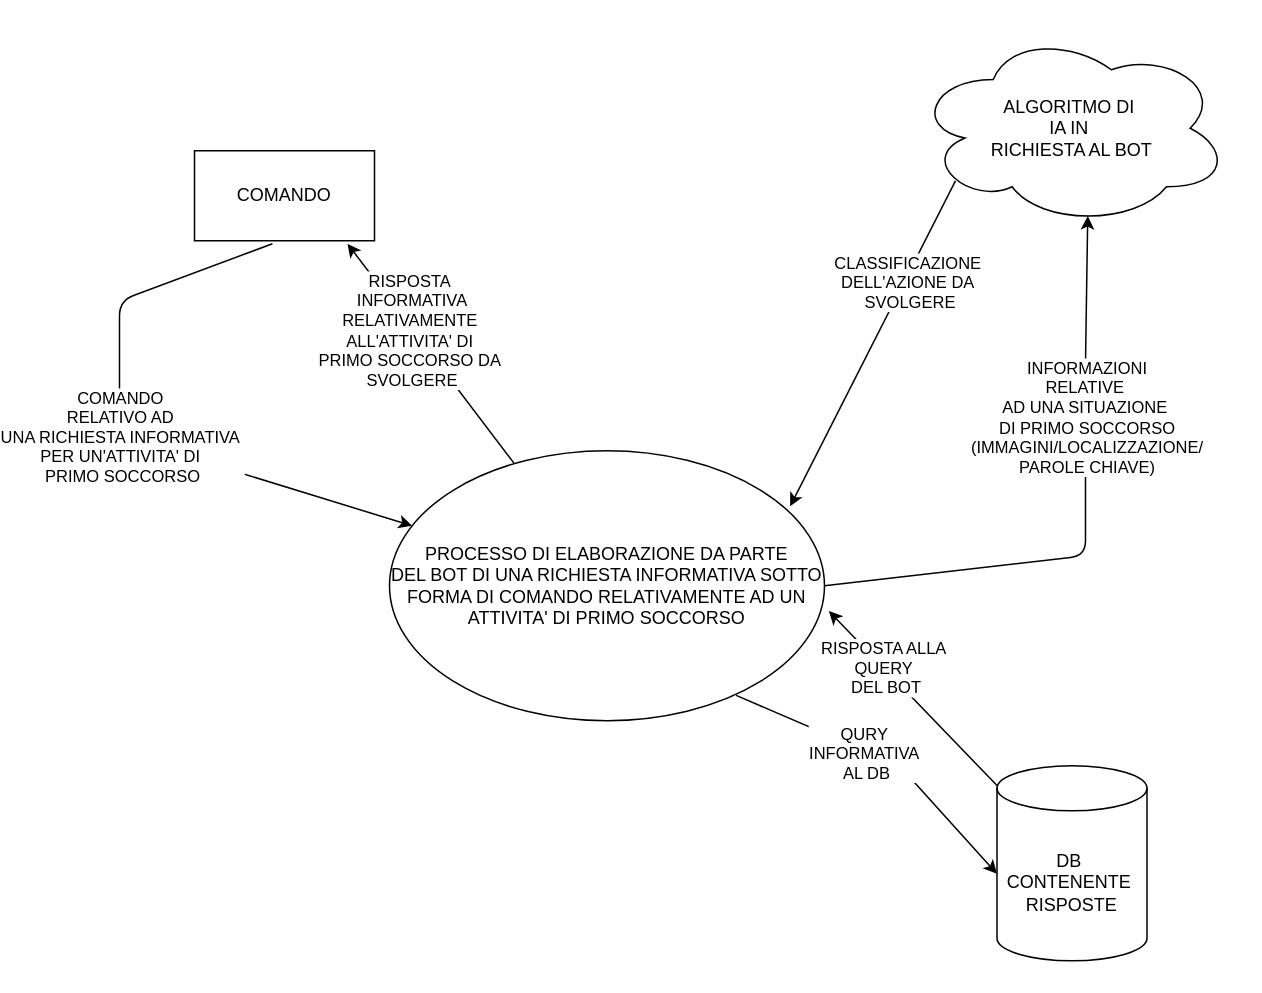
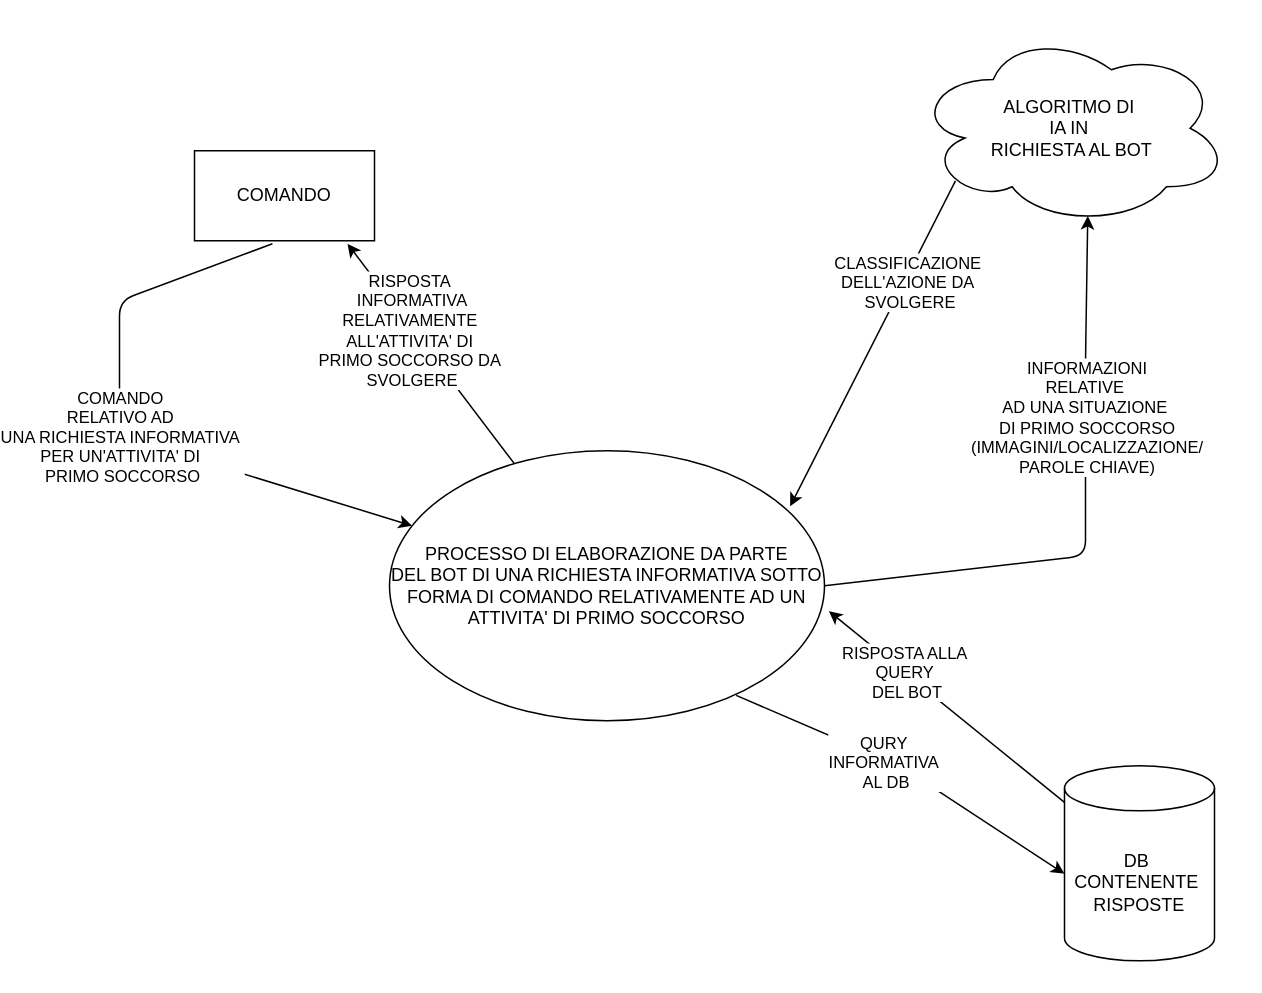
(1072, 863) -> (1139, 863)
